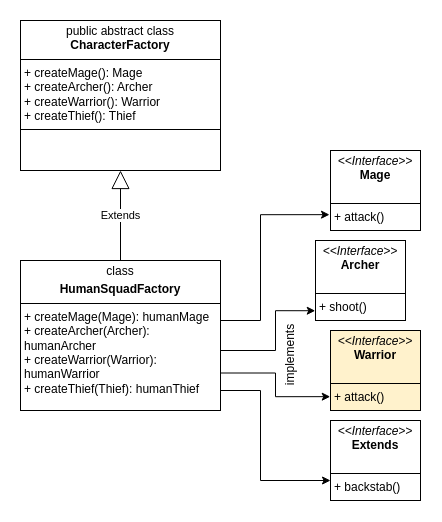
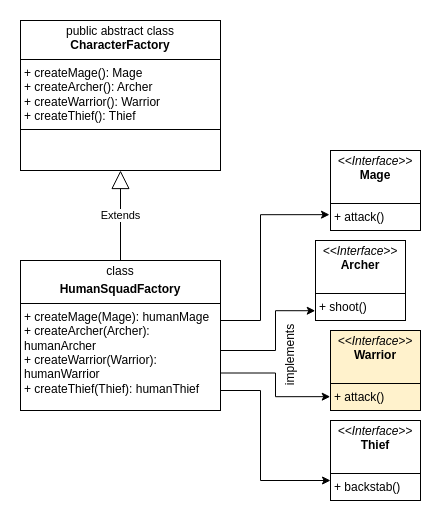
(374, 442) -> (374, 442)
